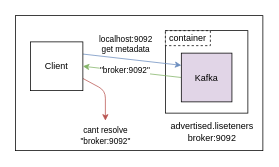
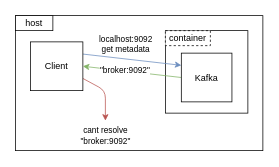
none -> (34, 23)
(207, 77) -> (207, 77)
(212, 132) -> none
